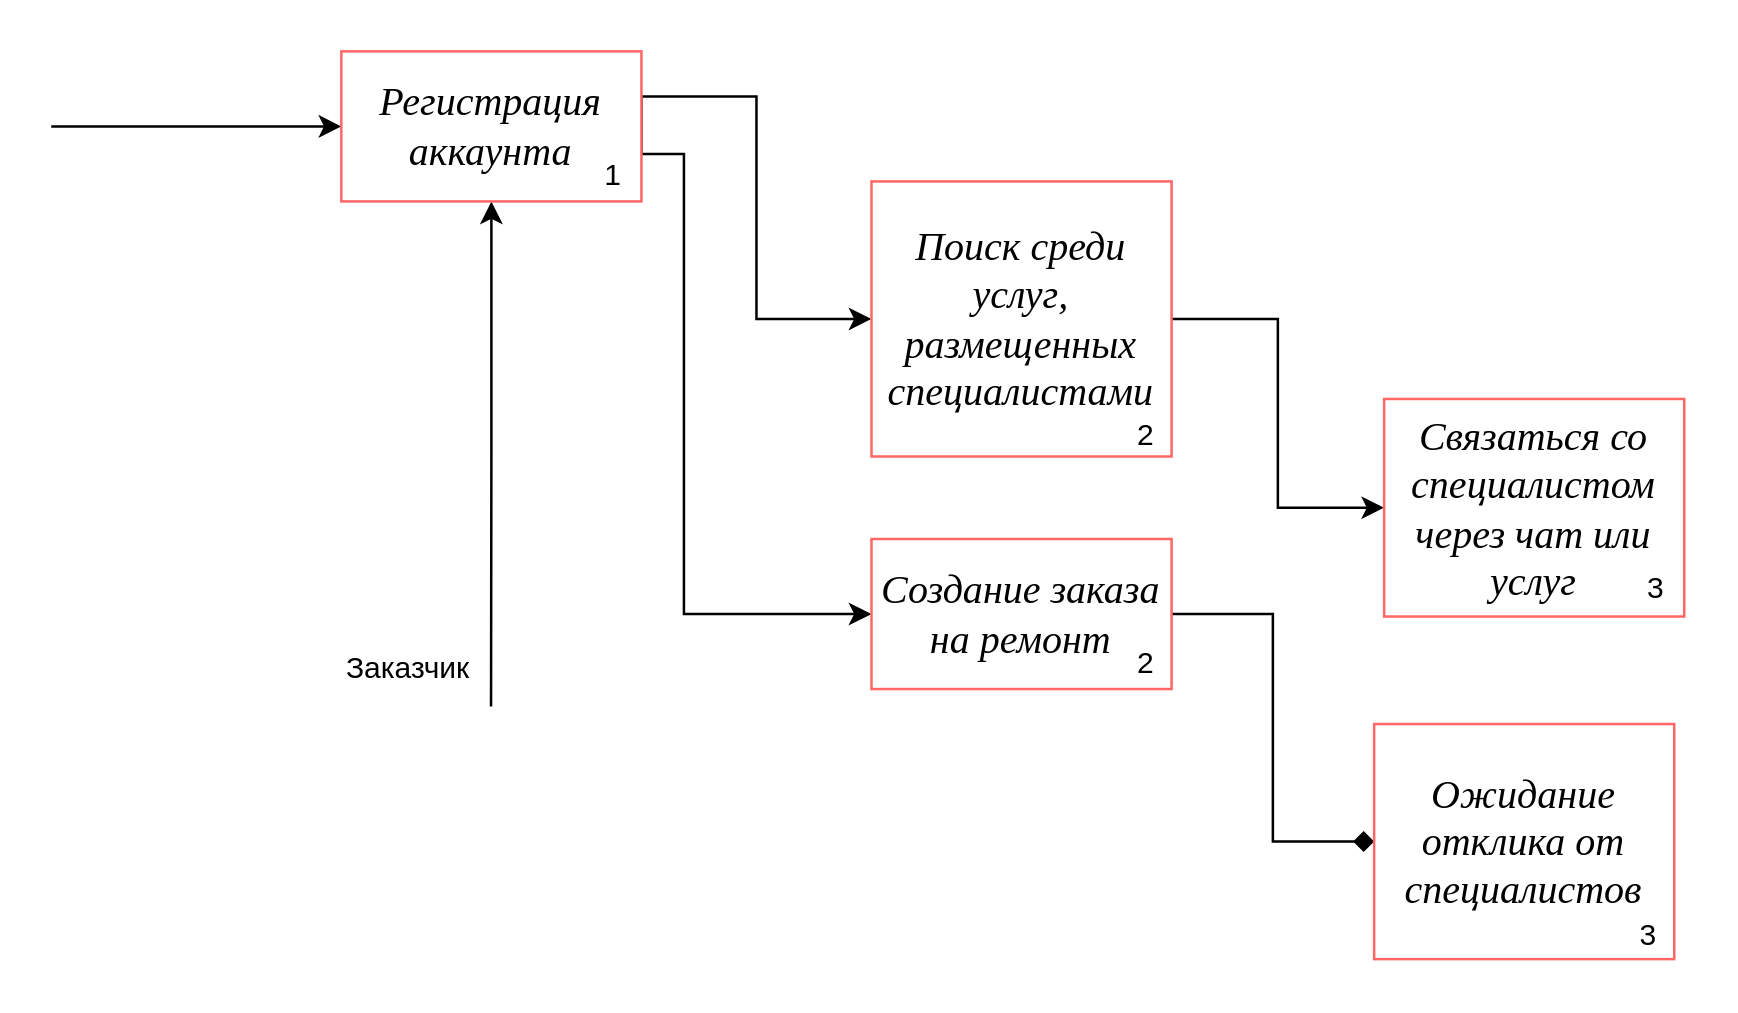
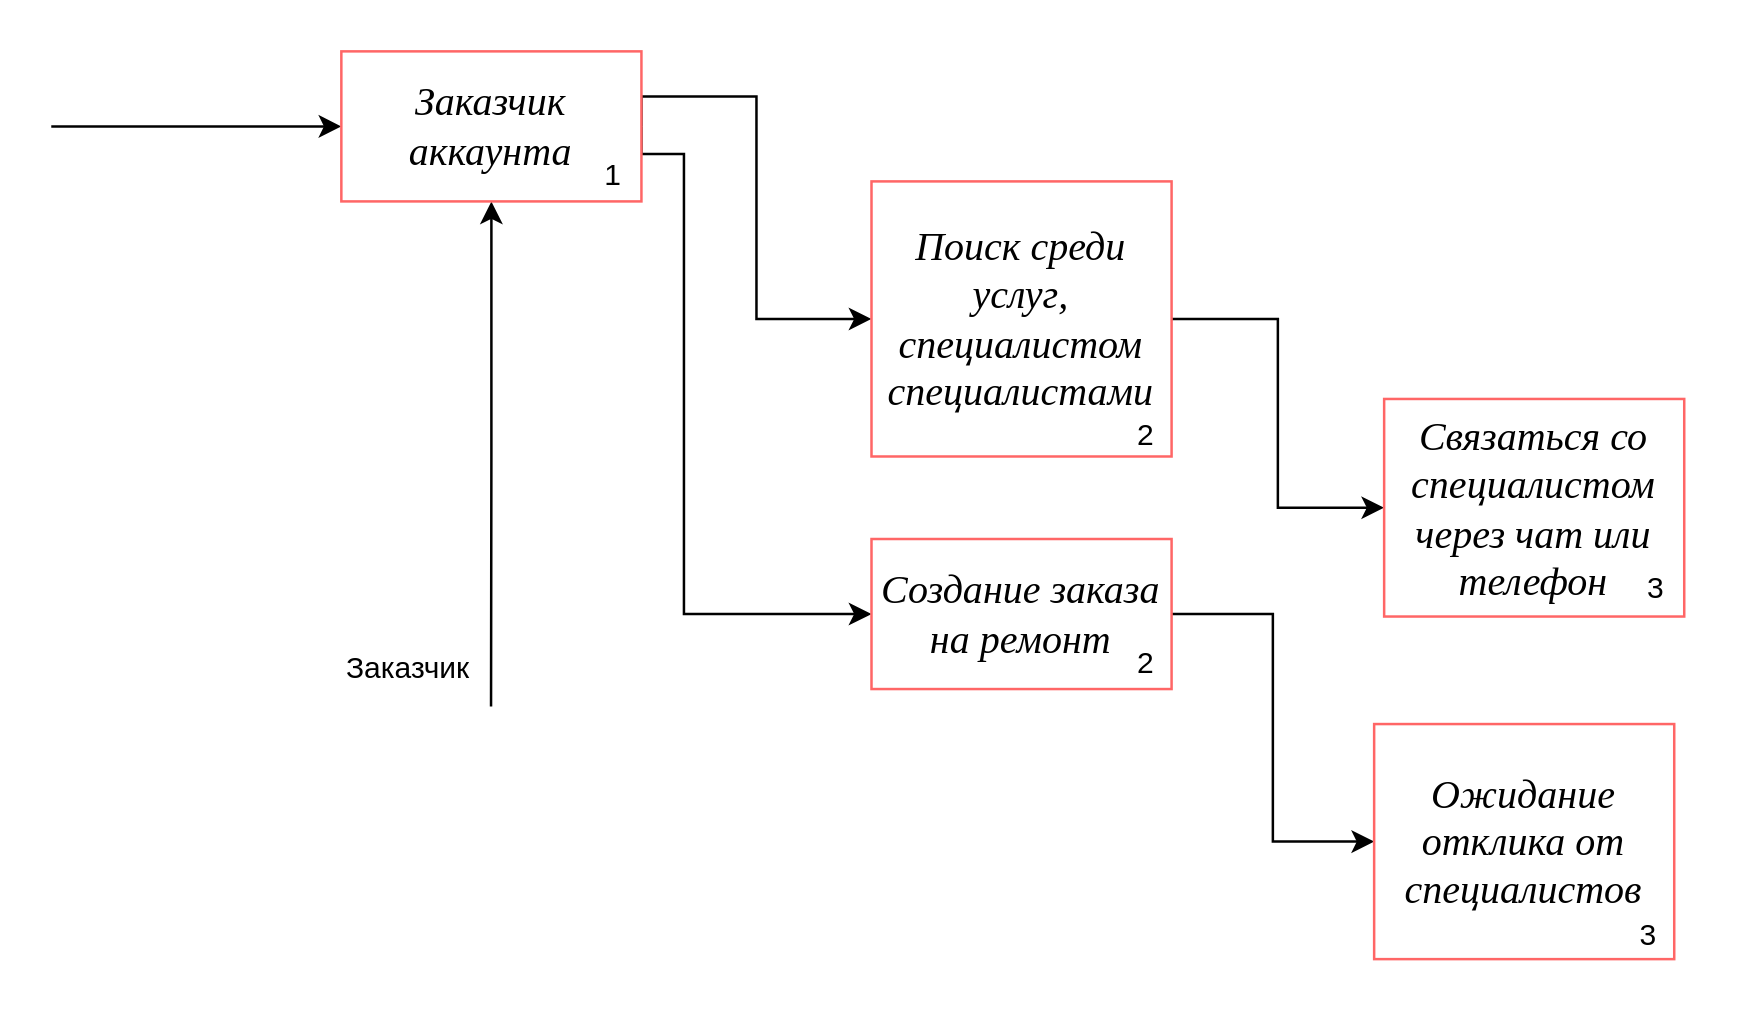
(491, 126) -> (491, 126)
(1021, 319) -> (1021, 319)
(1534, 509) -> (1534, 509)
(1353, 841) -> (1355, 841)
